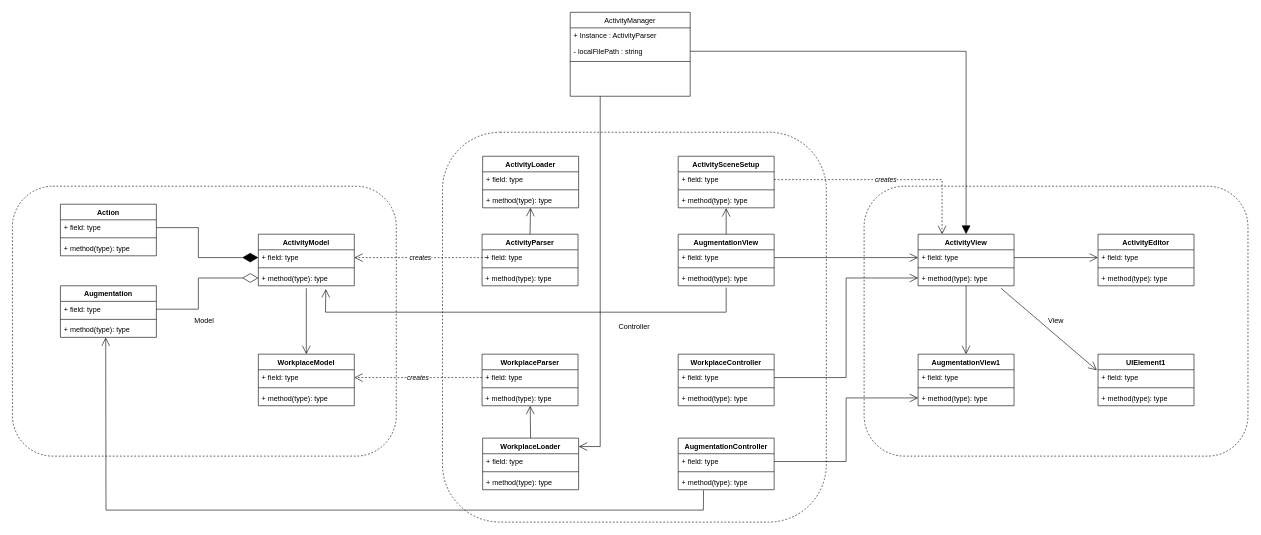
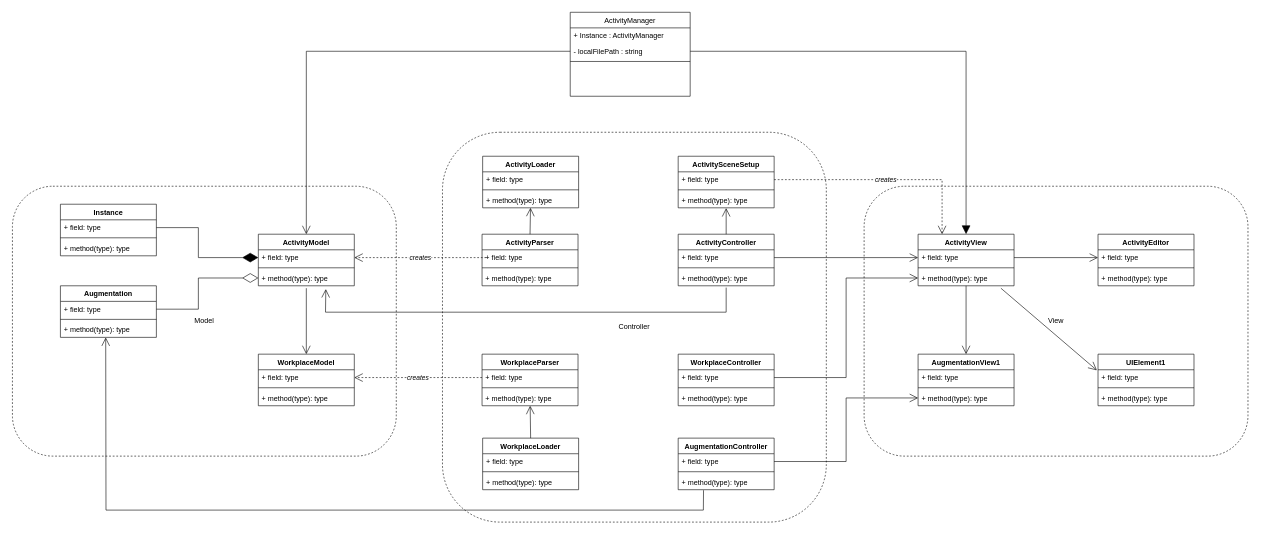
(622, 36) -> (624, 36)
none -> (347, 51)
(108, 212) -> (108, 212)
(726, 242) -> (726, 242)
(600, 283) -> none
